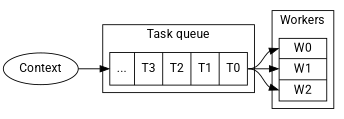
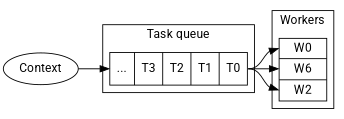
(303, 69) -> (303, 69)
